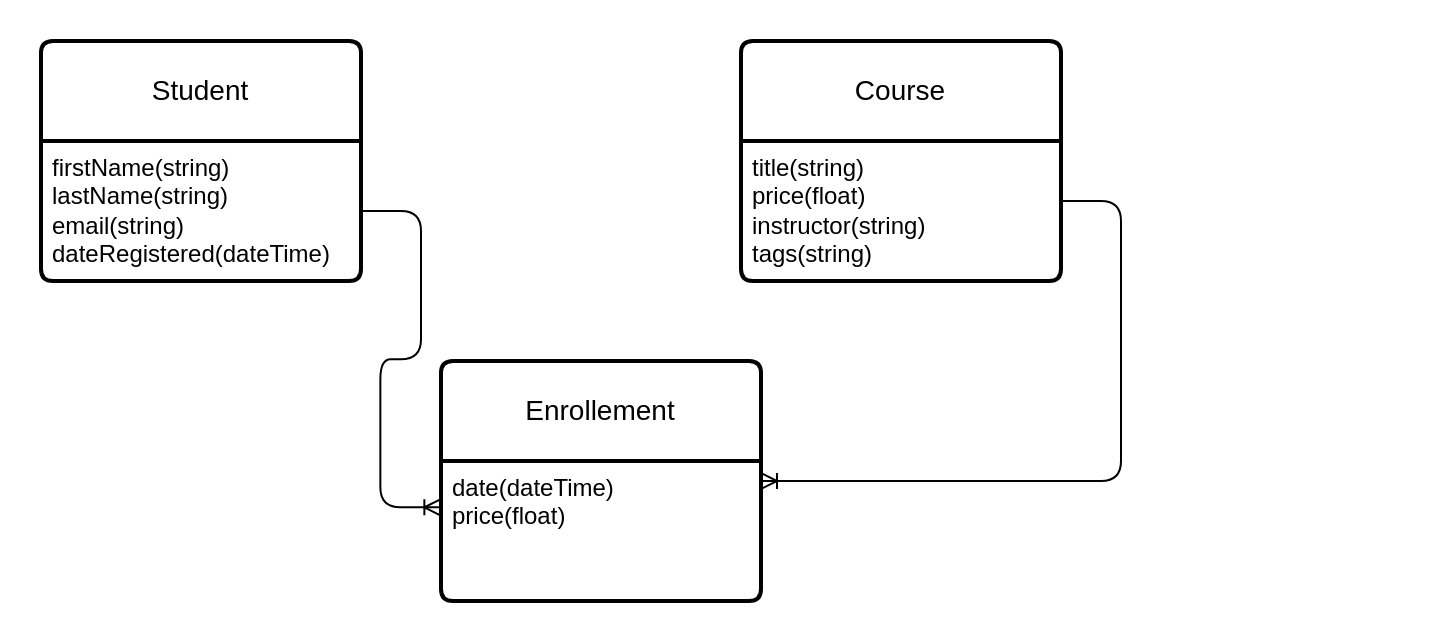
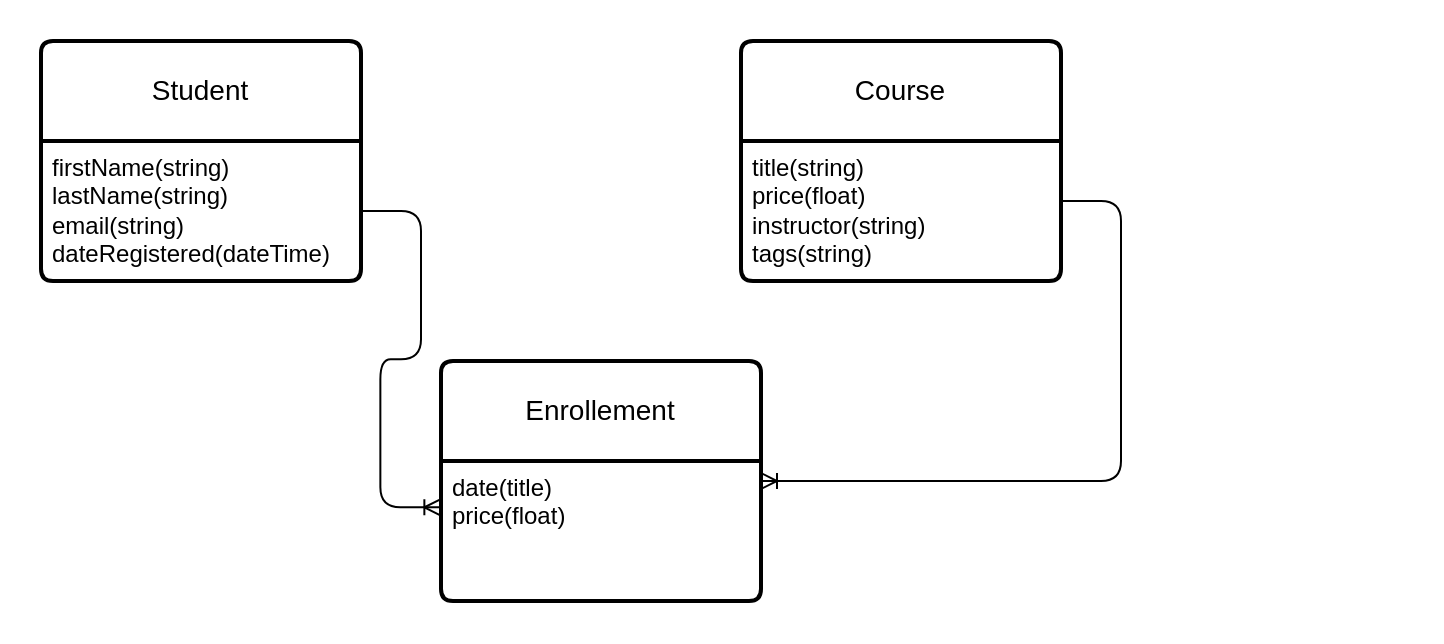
(544, 504) -> (527, 504)
